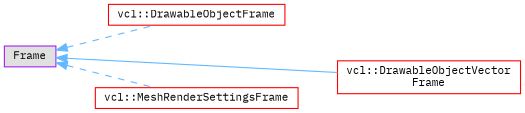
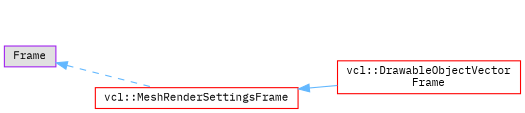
(197, 15) -> none
(202, 65) -> (323, 87)
